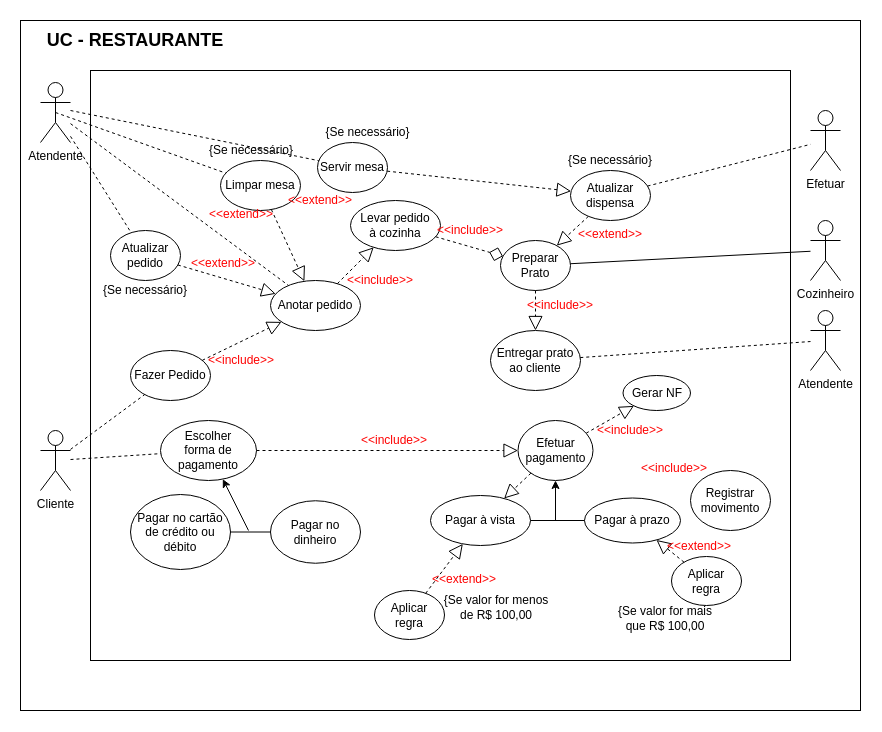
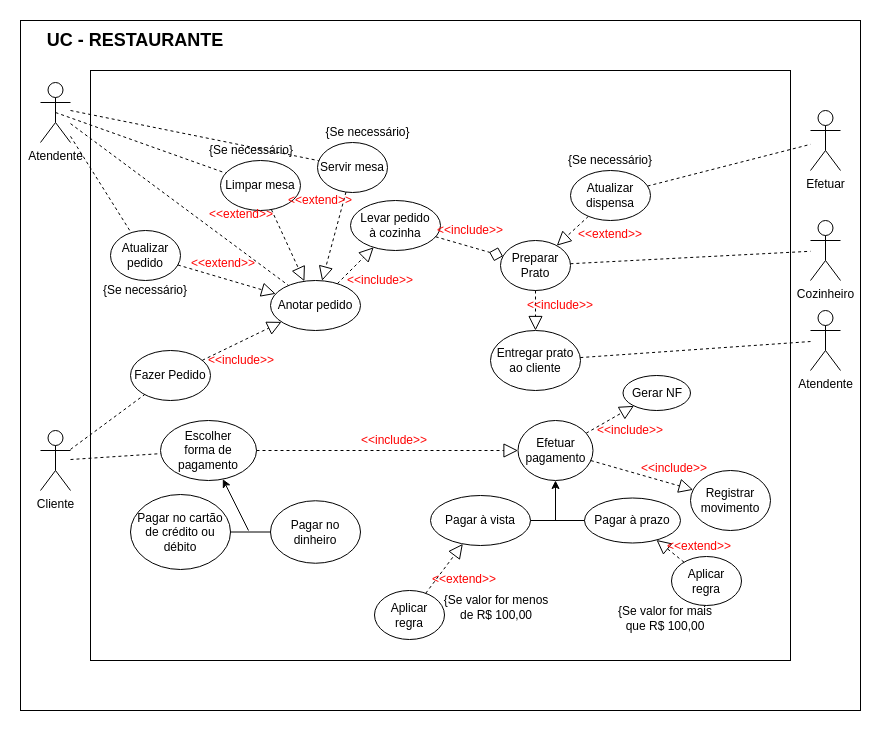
(472, 180) -> (336, 229)
(690, 258) -> (690, 258)
(523, 481) -> (635, 473)
